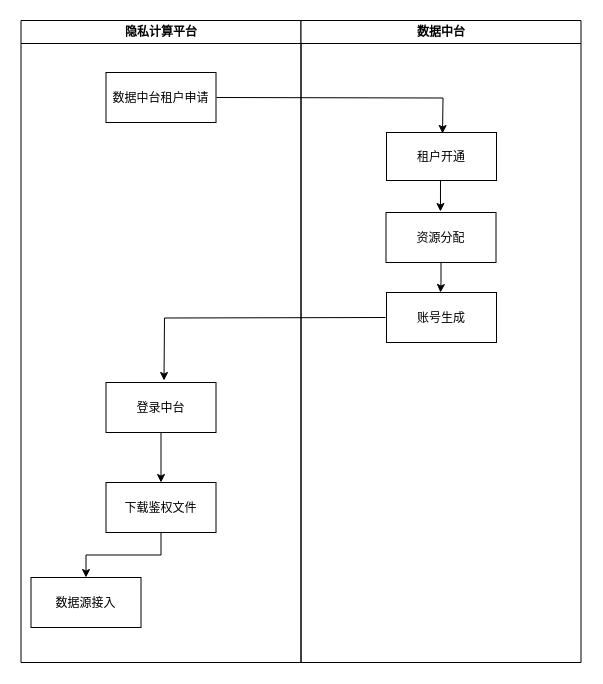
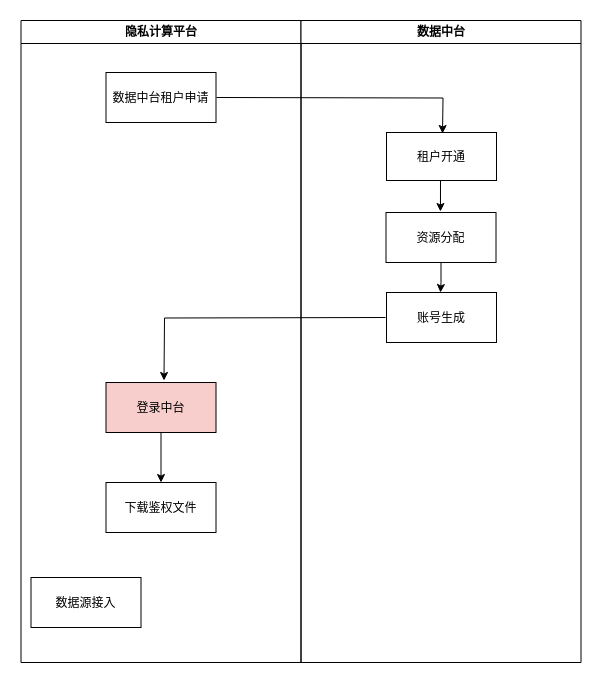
(161, 408) -> (161, 408)
(127, 555) -> none
